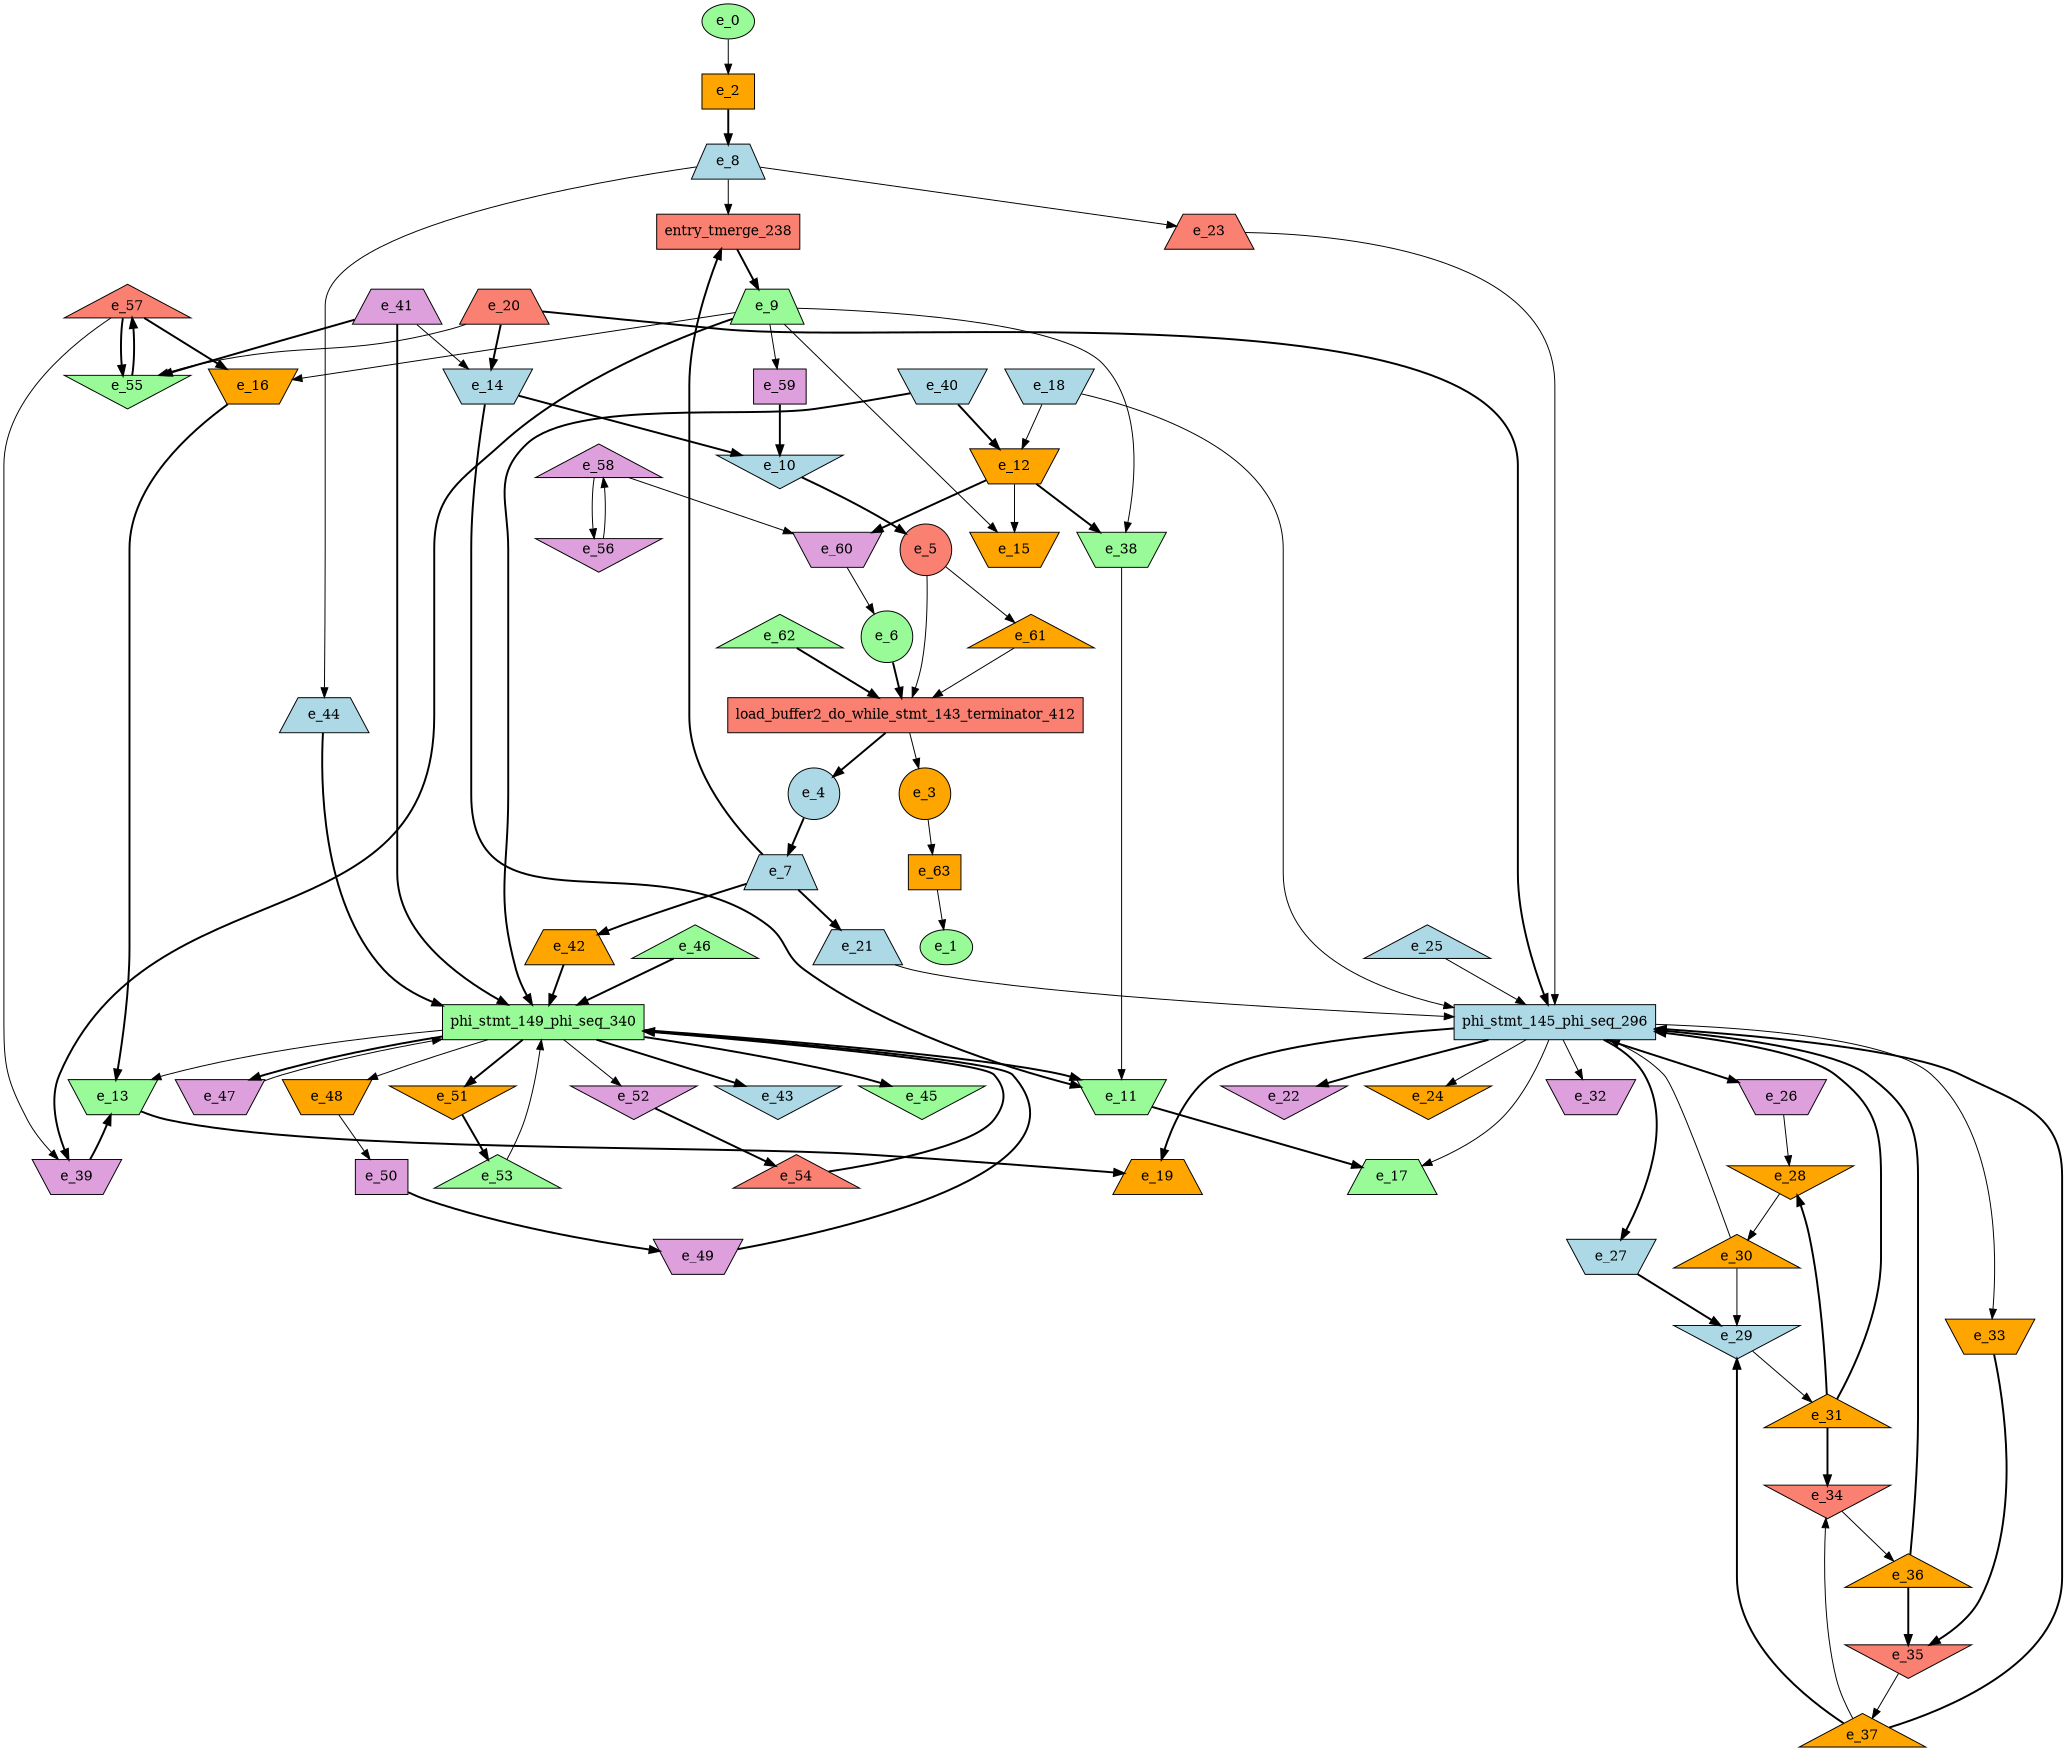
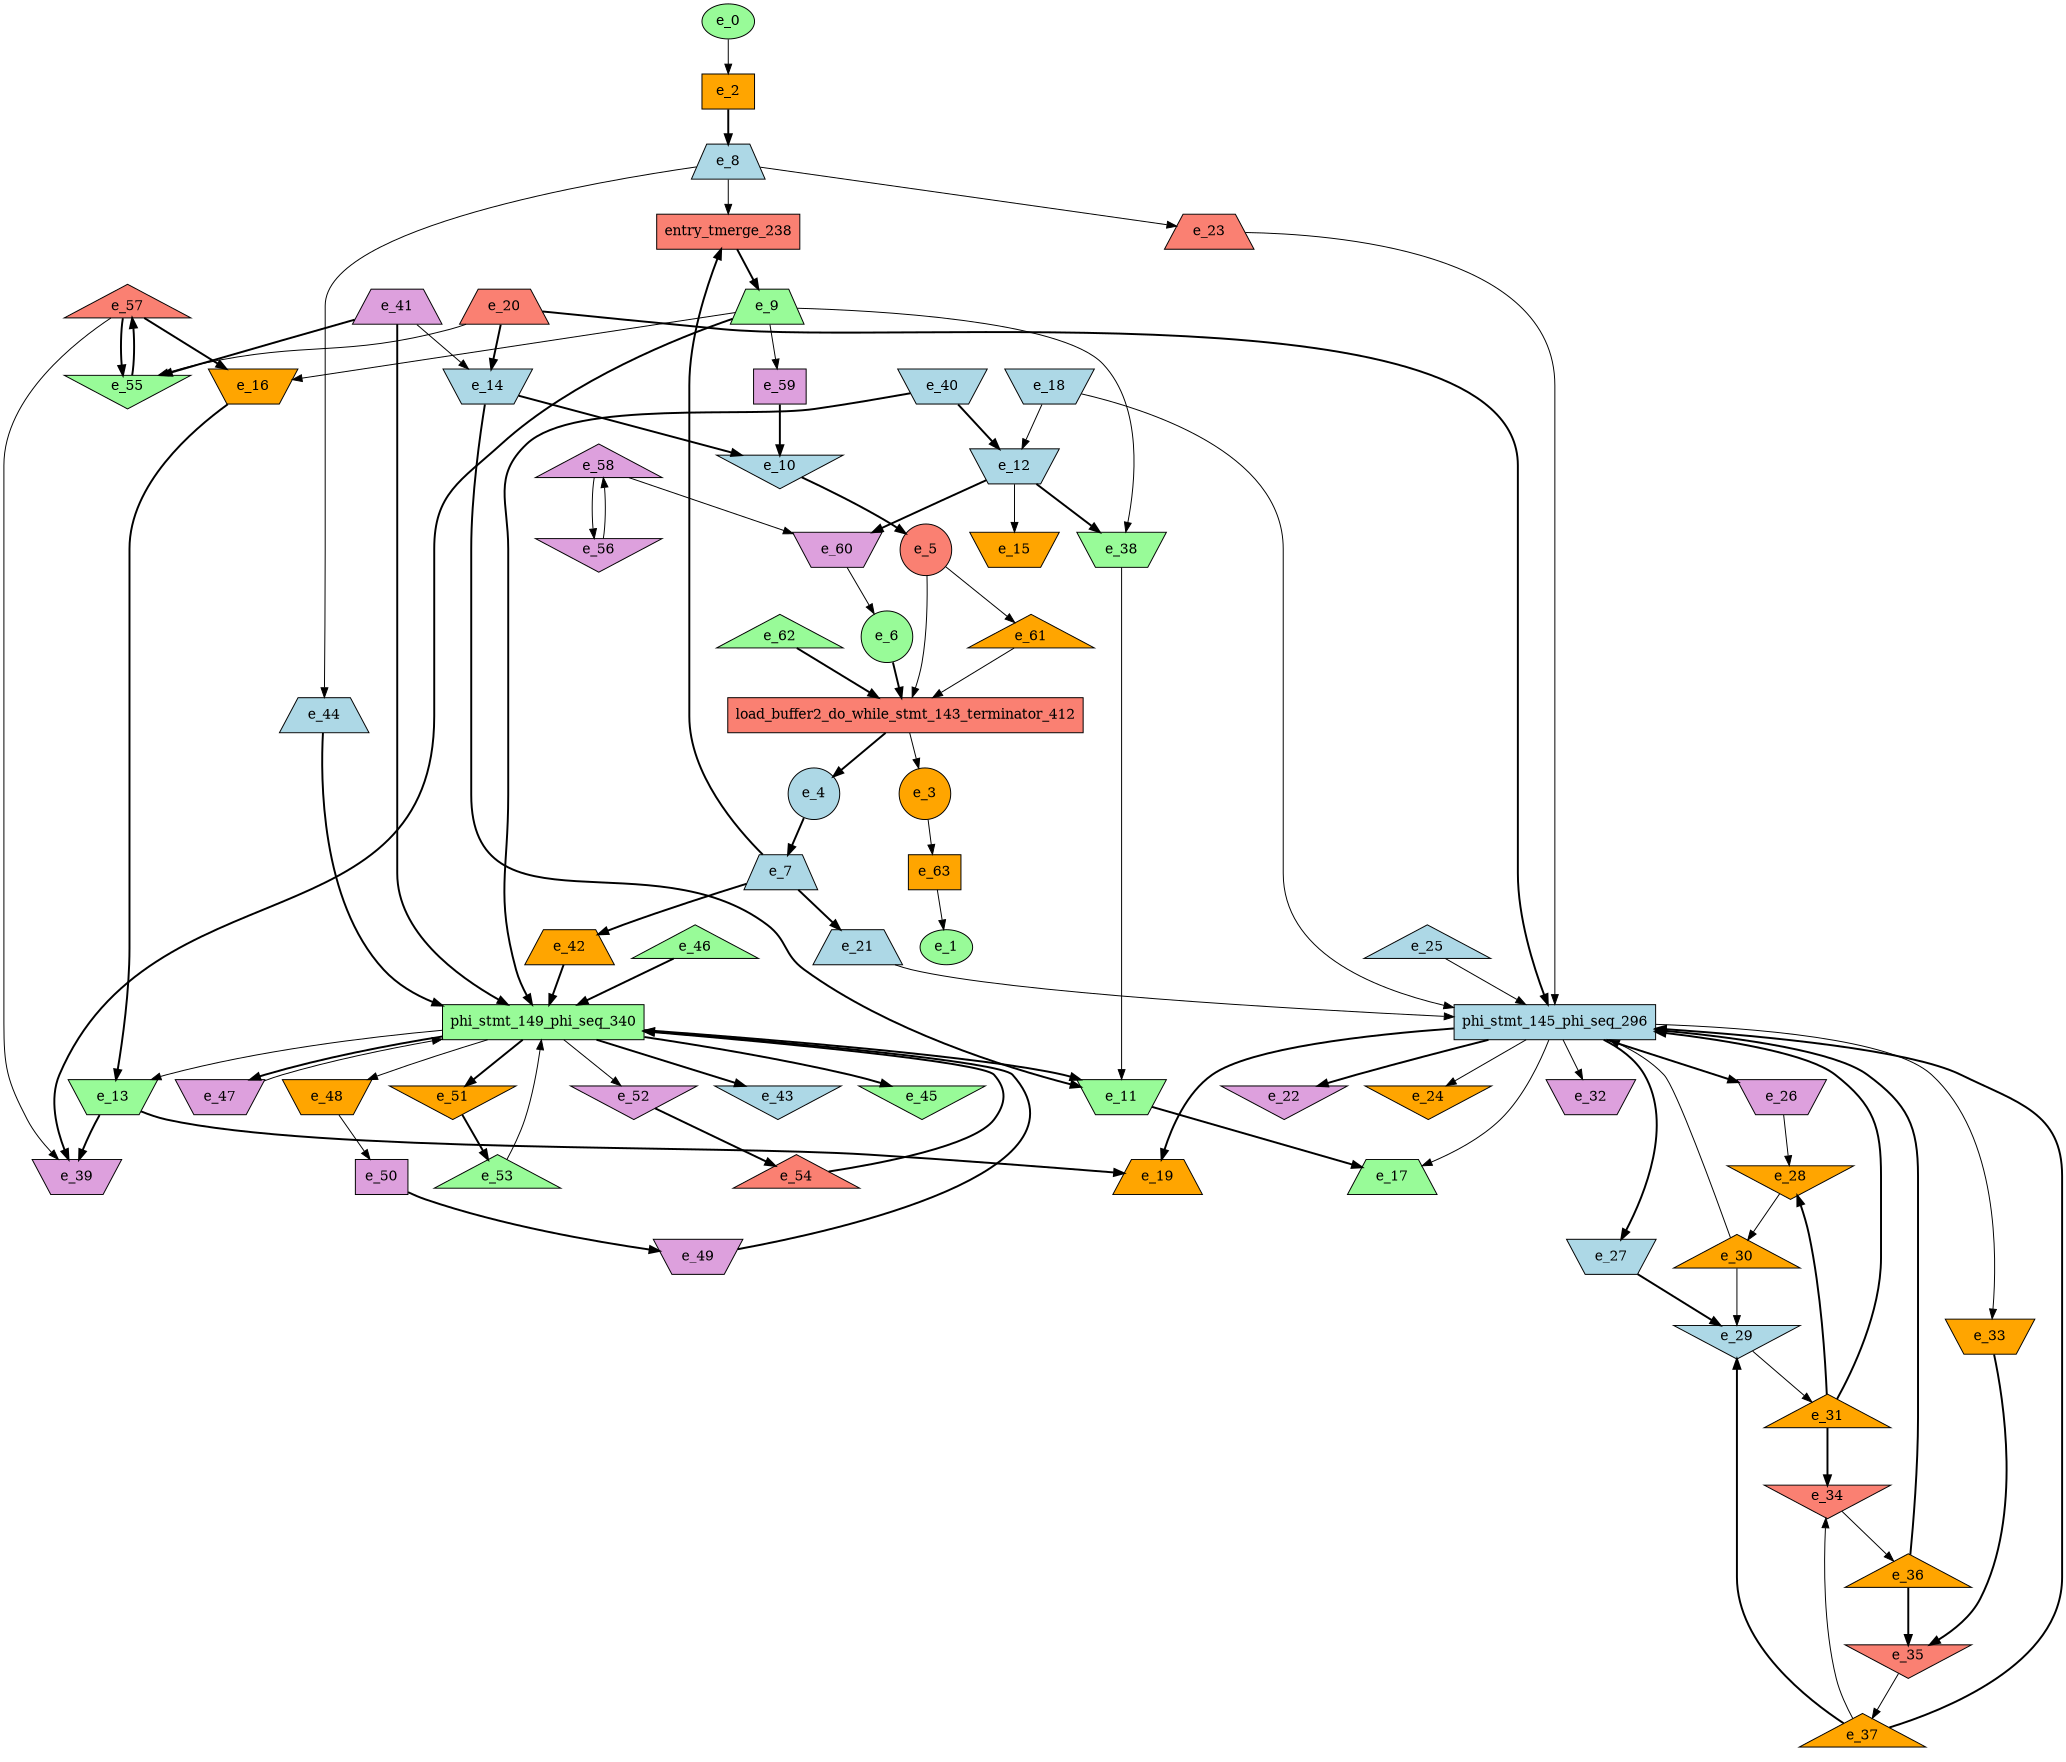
(887, 425) -> none
(1015, 466) -> (1015, 466)
(99, 1142) -> (91, 1132)
